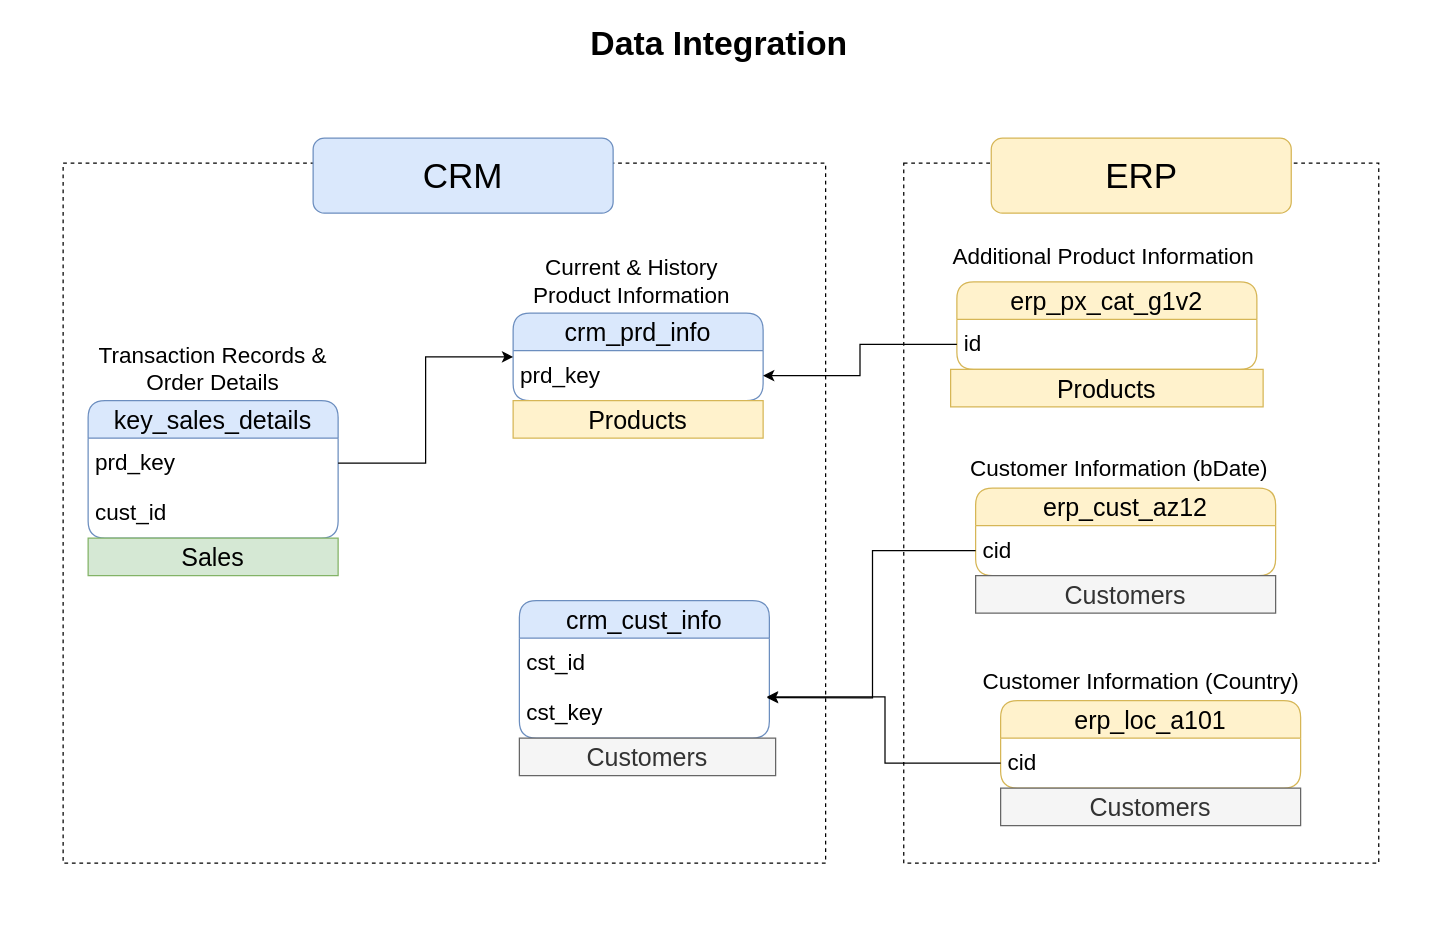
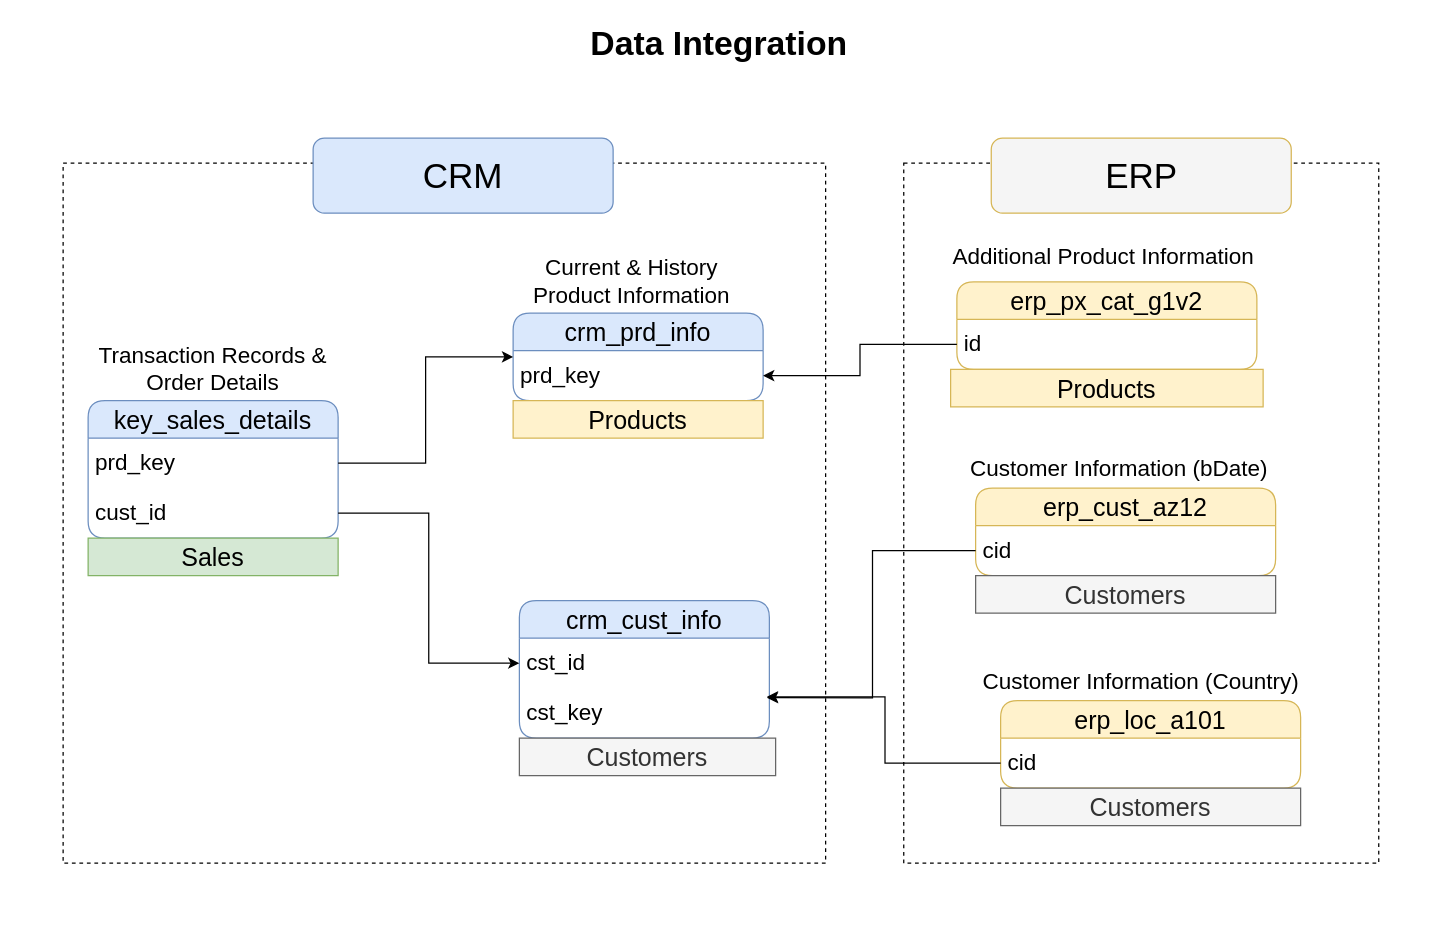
(1141, 176) -> (1141, 176)
none -> (429, 585)
